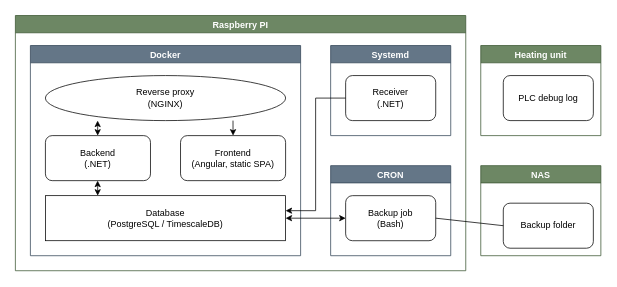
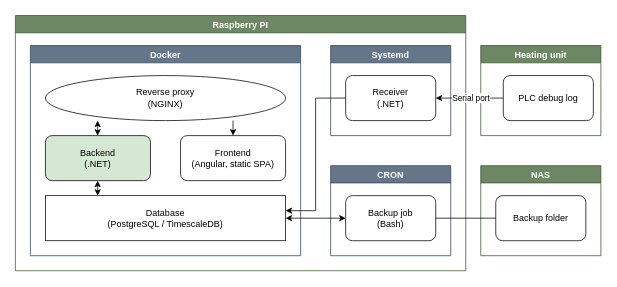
none -> (471, 98)
(98, 158) -> (98, 158)
(548, 225) -> (540, 218)
